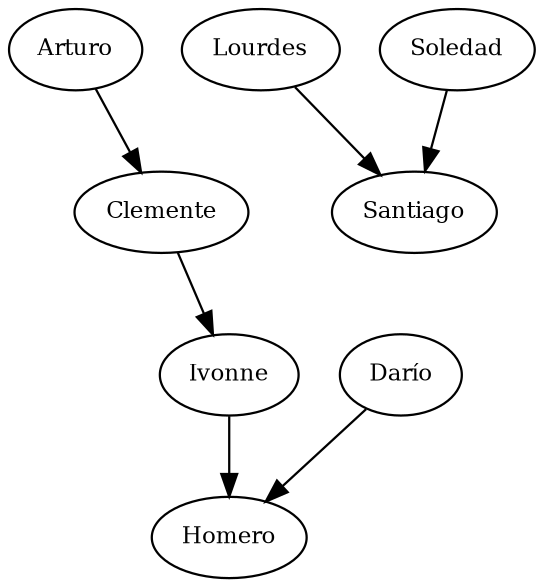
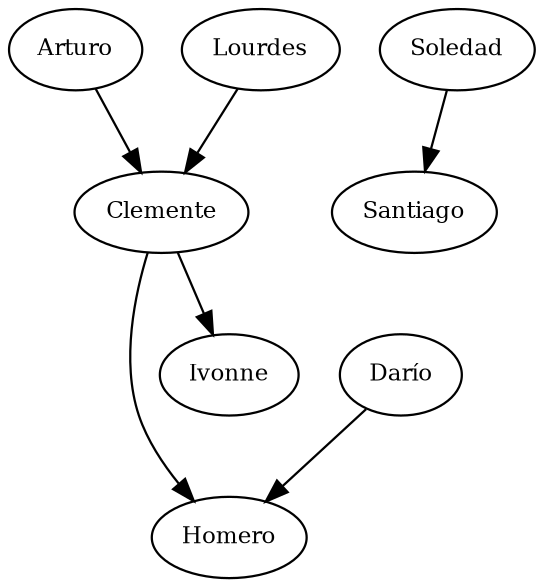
(330, 123) -> (218, 121)
(229, 445) -> (131, 373)
